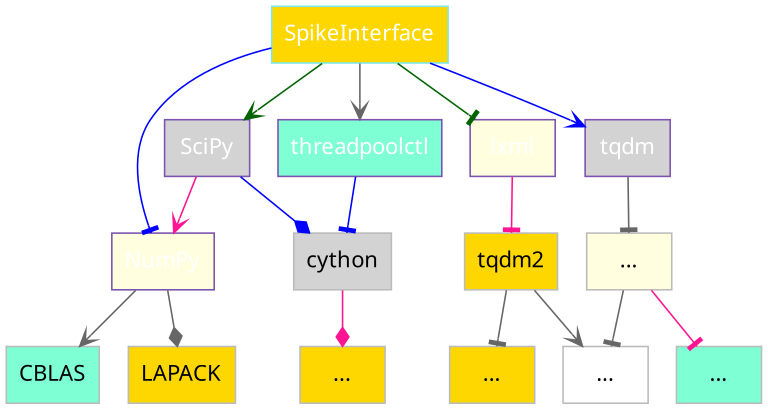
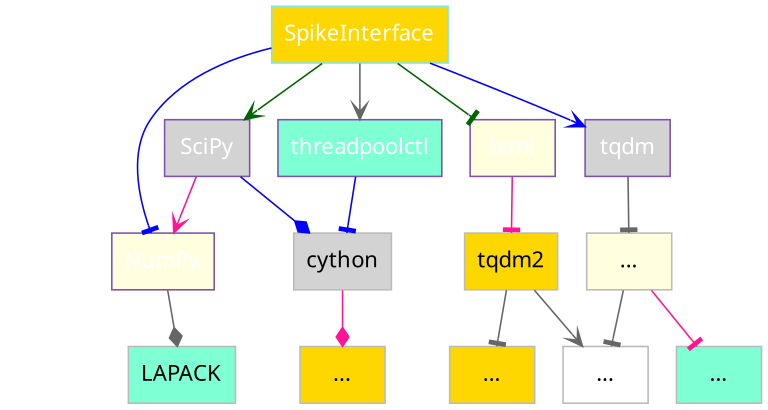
(53, 375) -> none
(182, 375) -> (182, 375)
